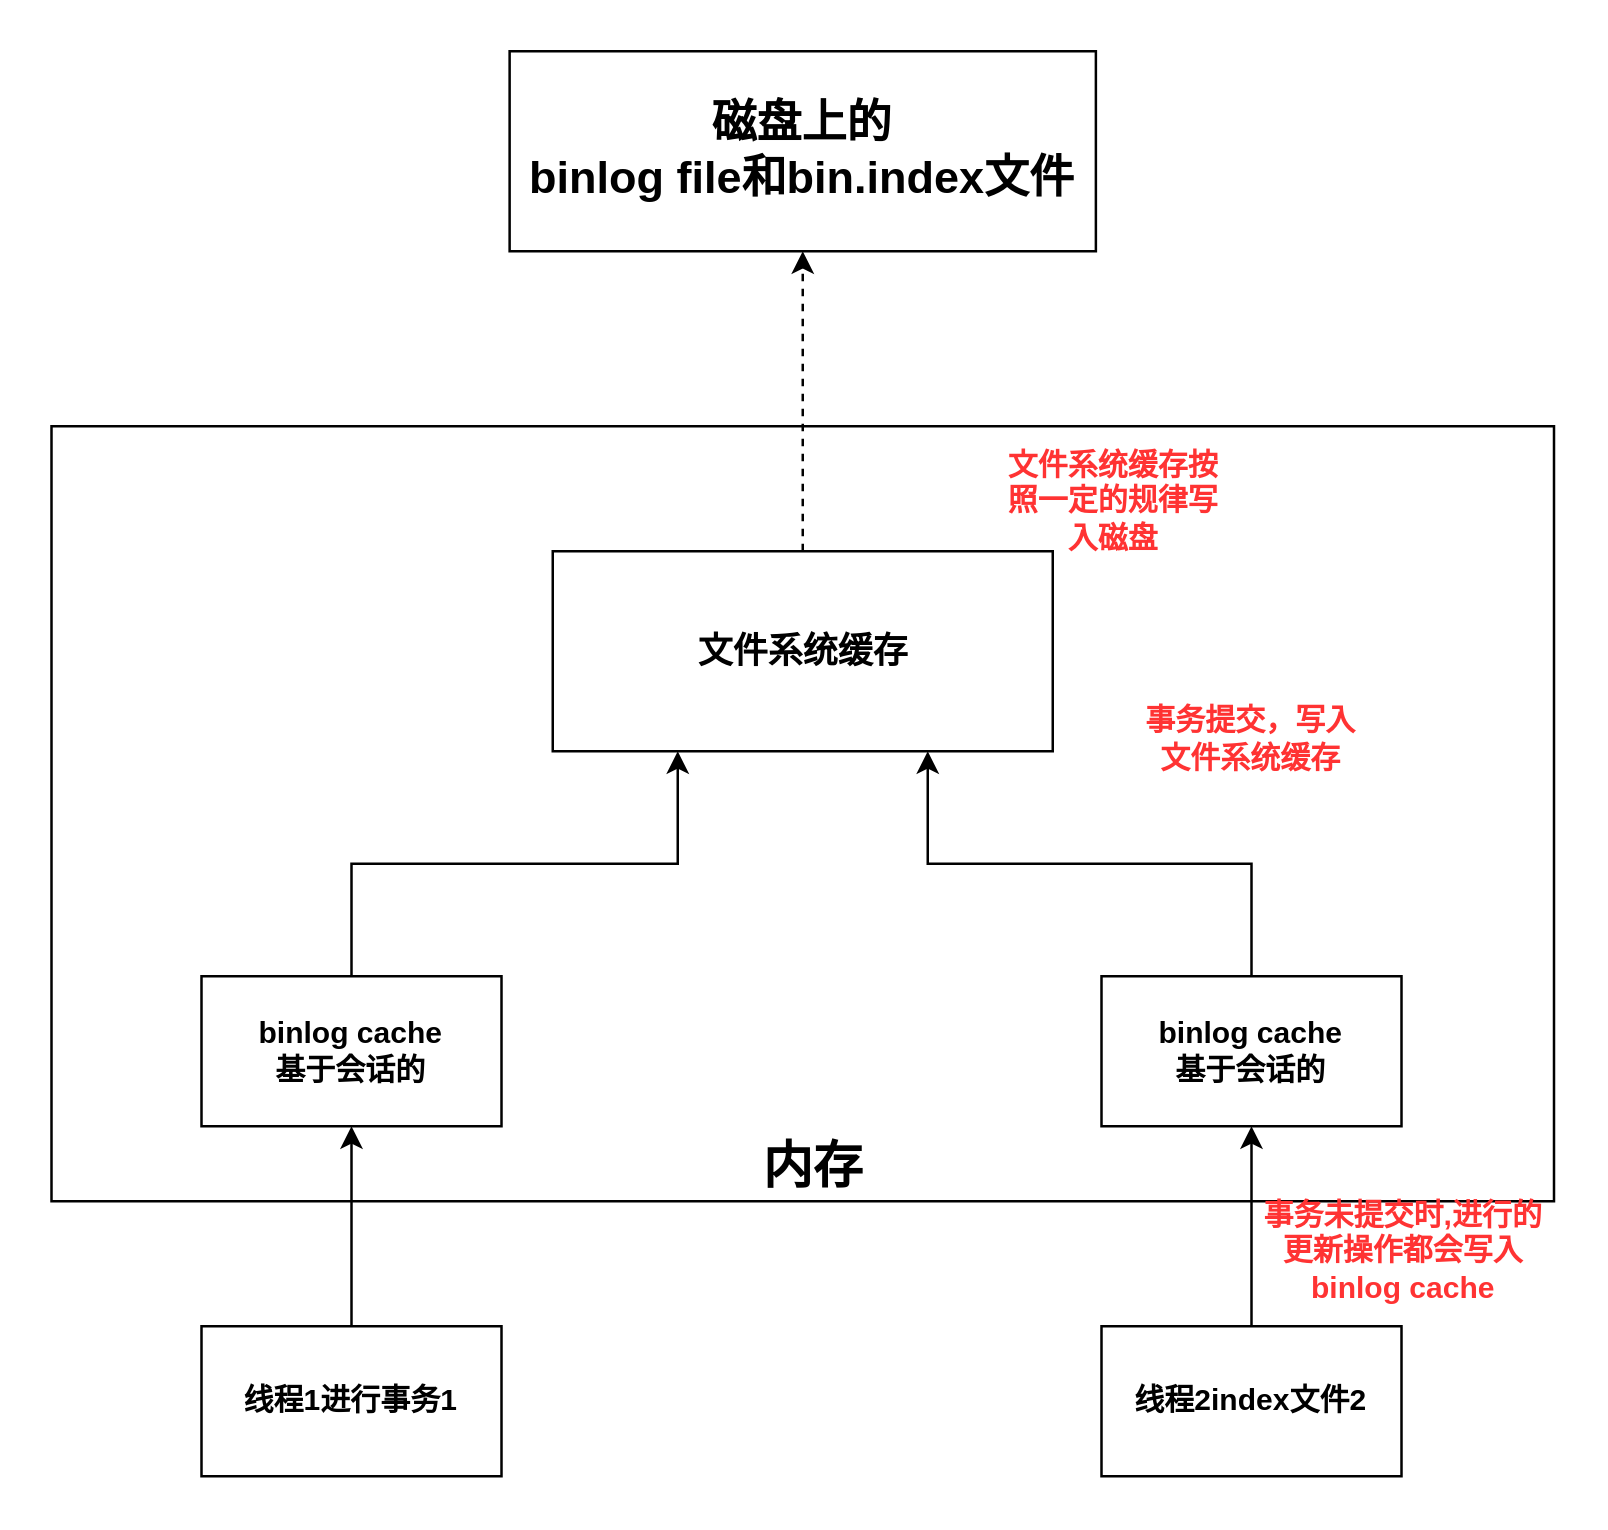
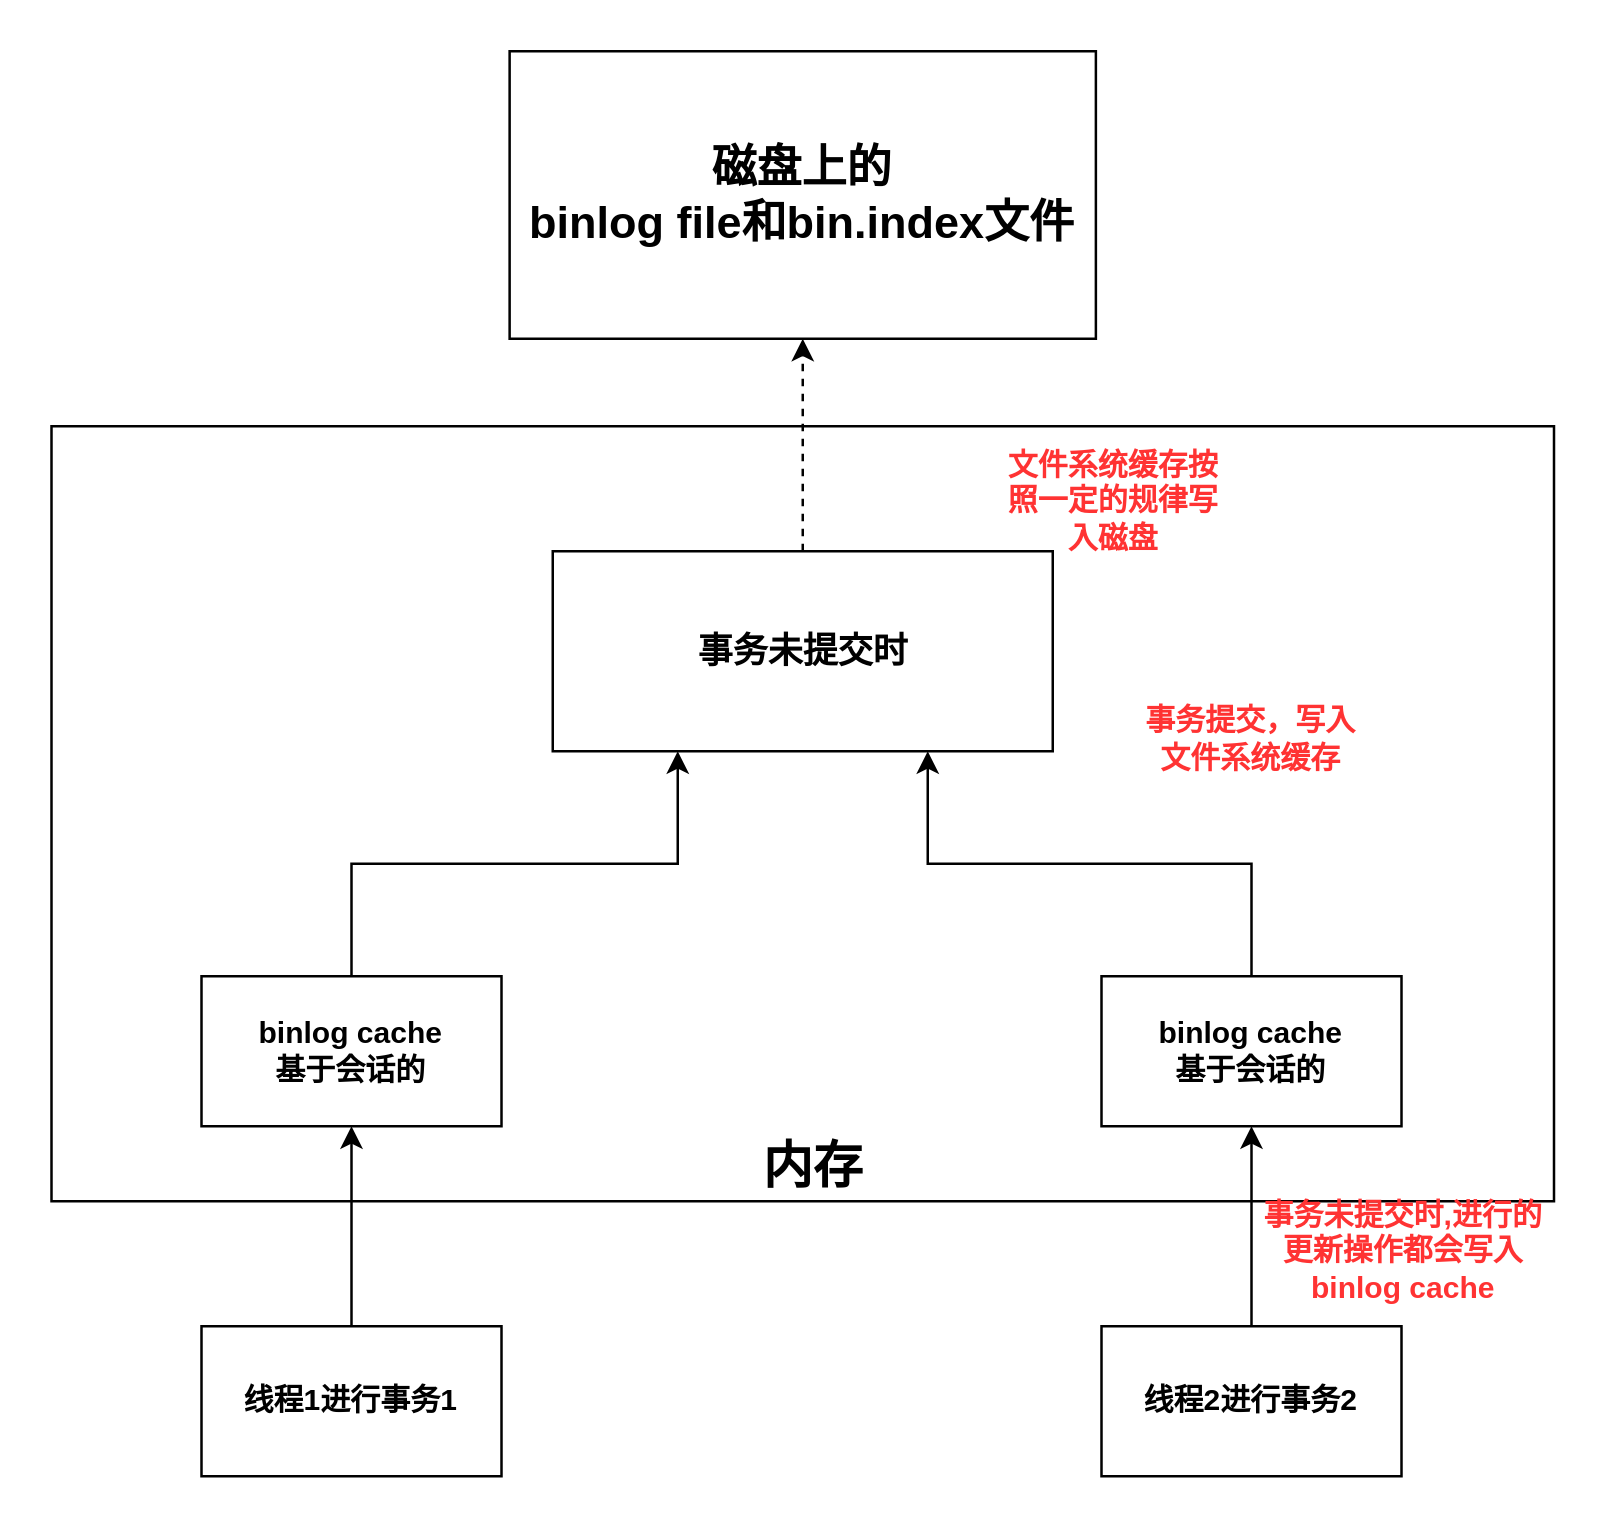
(803, 151) -> (803, 195)
(804, 651) -> (804, 651)
(1251, 1401) -> (1251, 1401)
